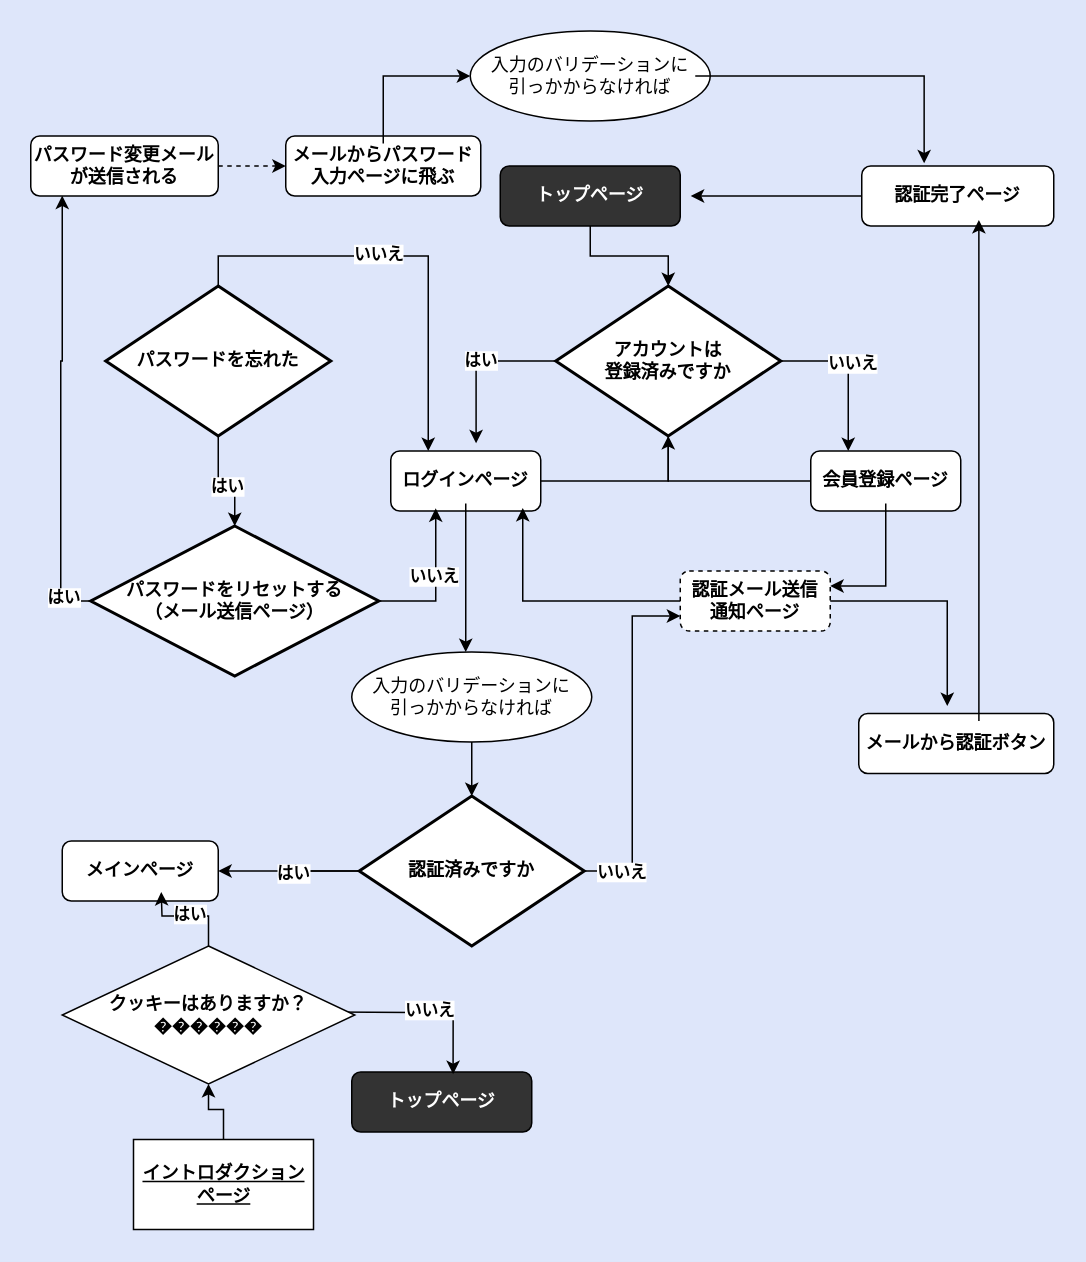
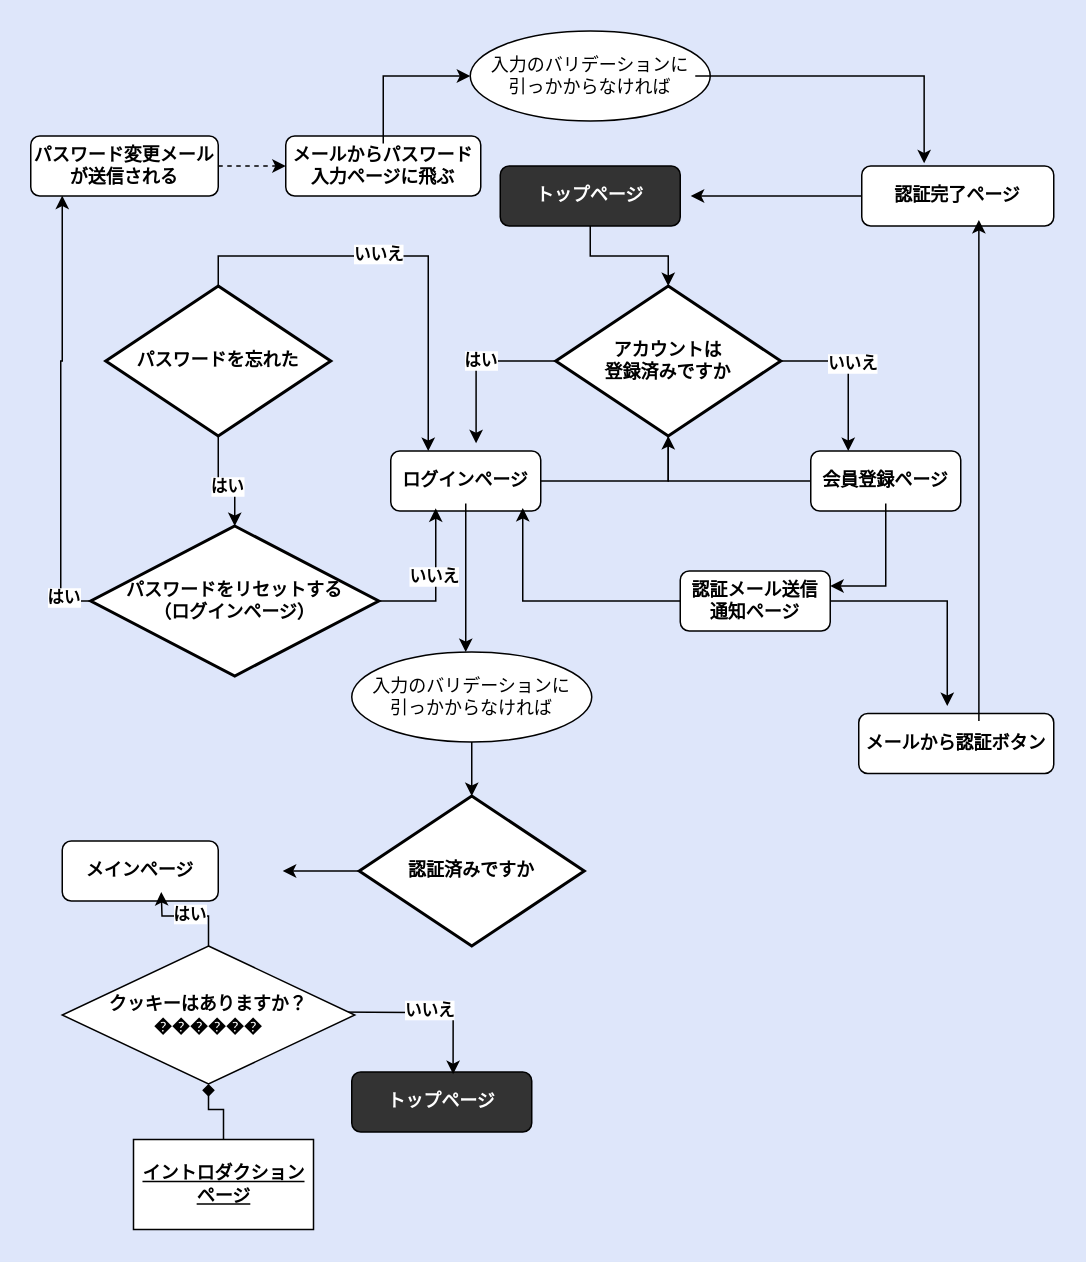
(235, 601) -> (235, 601)
(755, 601) -> (755, 601)
(632, 749) -> none
(260, 871) -> none
(209, 1095) -> (209, 1096)
